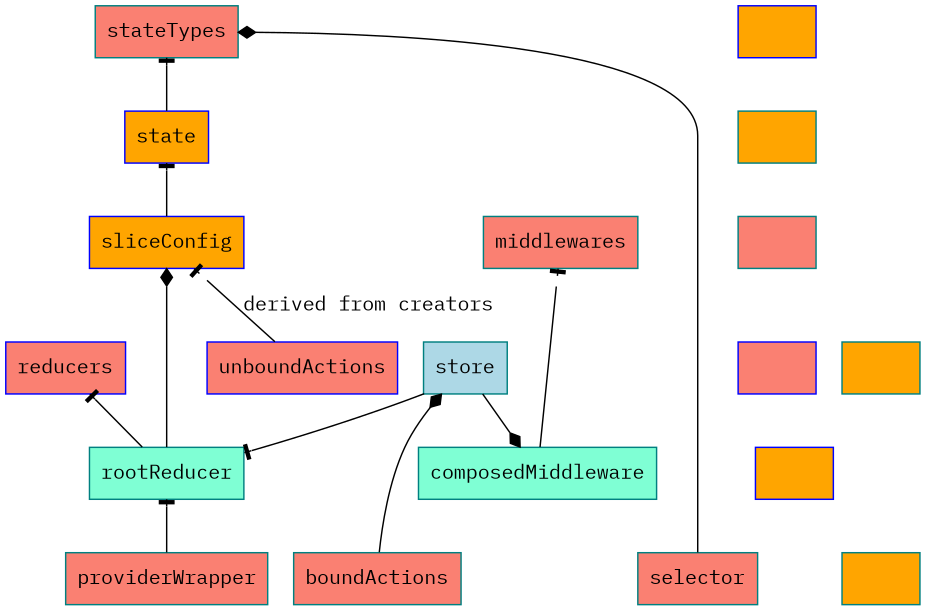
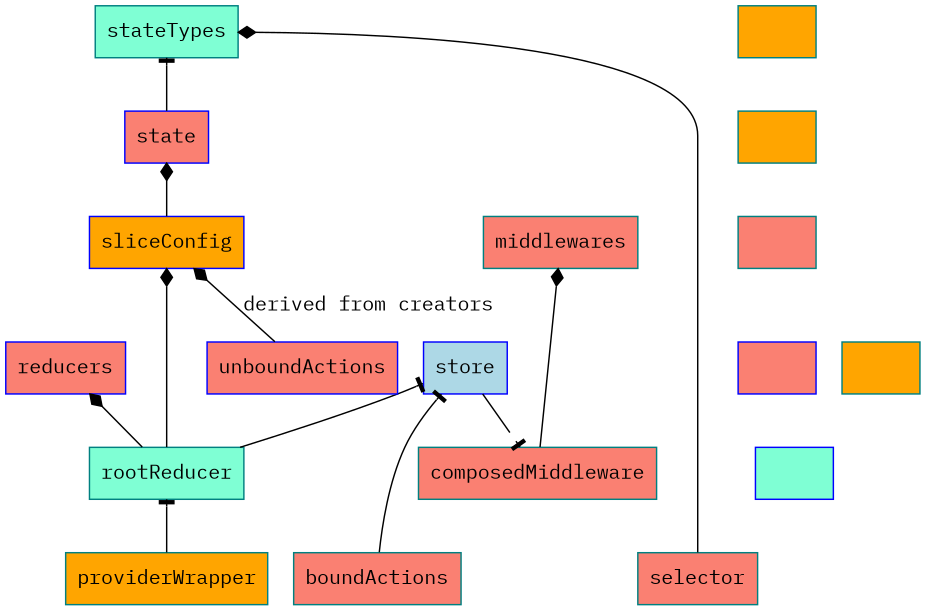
(167, 32) -> (167, 32)
(777, 32) -> (777, 32)
(167, 137) -> (167, 137)
(167, 193) -> (167, 193)
(241, 311) -> (241, 311)
(548, 367) -> (548, 367)
(465, 368) -> (465, 368)
(496, 413) -> (496, 413)
(119, 423) -> (119, 423)
(339, 424) -> (329, 419)
(396, 471) -> (396, 471)
(538, 473) -> (538, 473)
(794, 473) -> (794, 473)
(167, 579) -> (167, 579)
(881, 579) -> none
